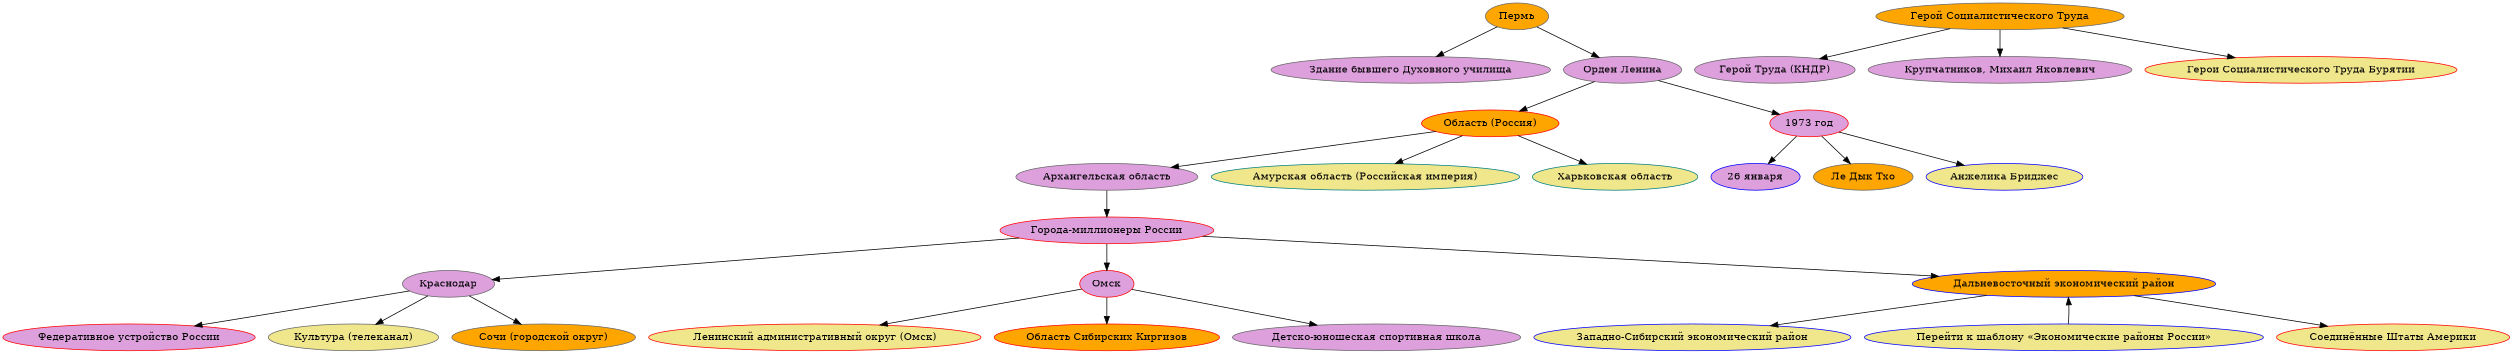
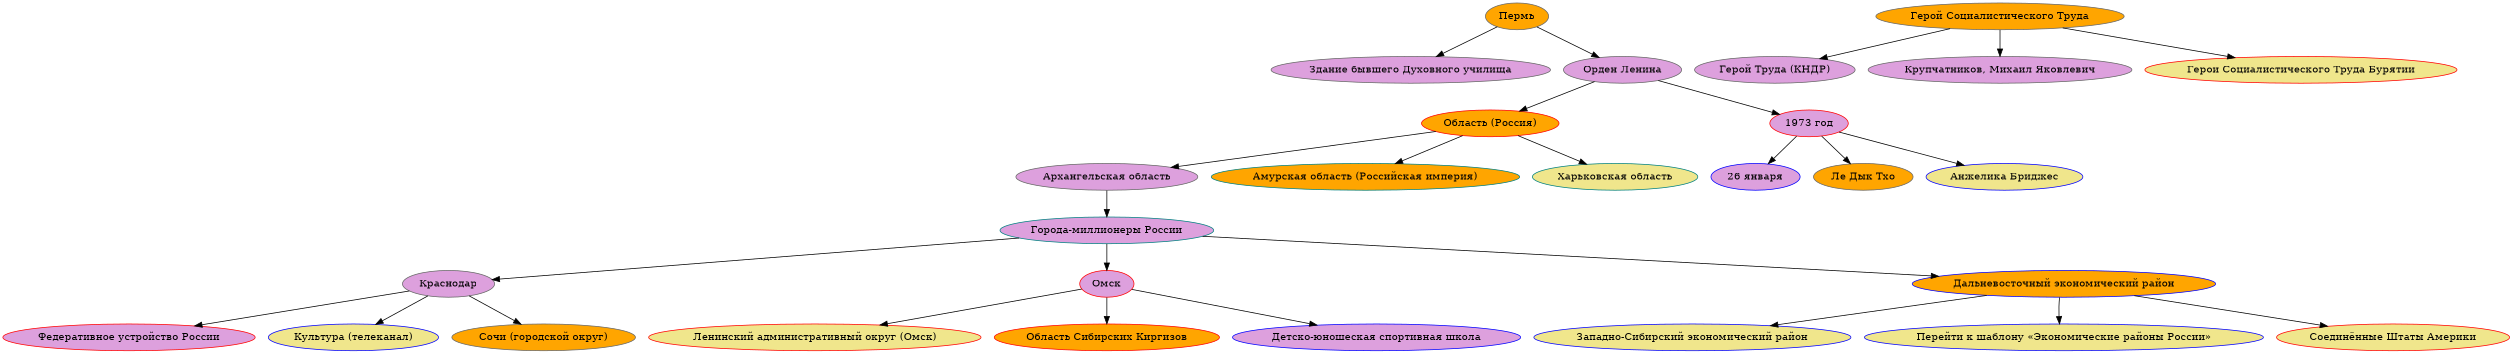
(1365, 177) -> (1365, 177)
(1107, 230) -> (1107, 230)
(2069, 314) -> (2059, 307)
(353, 337) -> (353, 337)
(1377, 337) -> (1377, 337)
